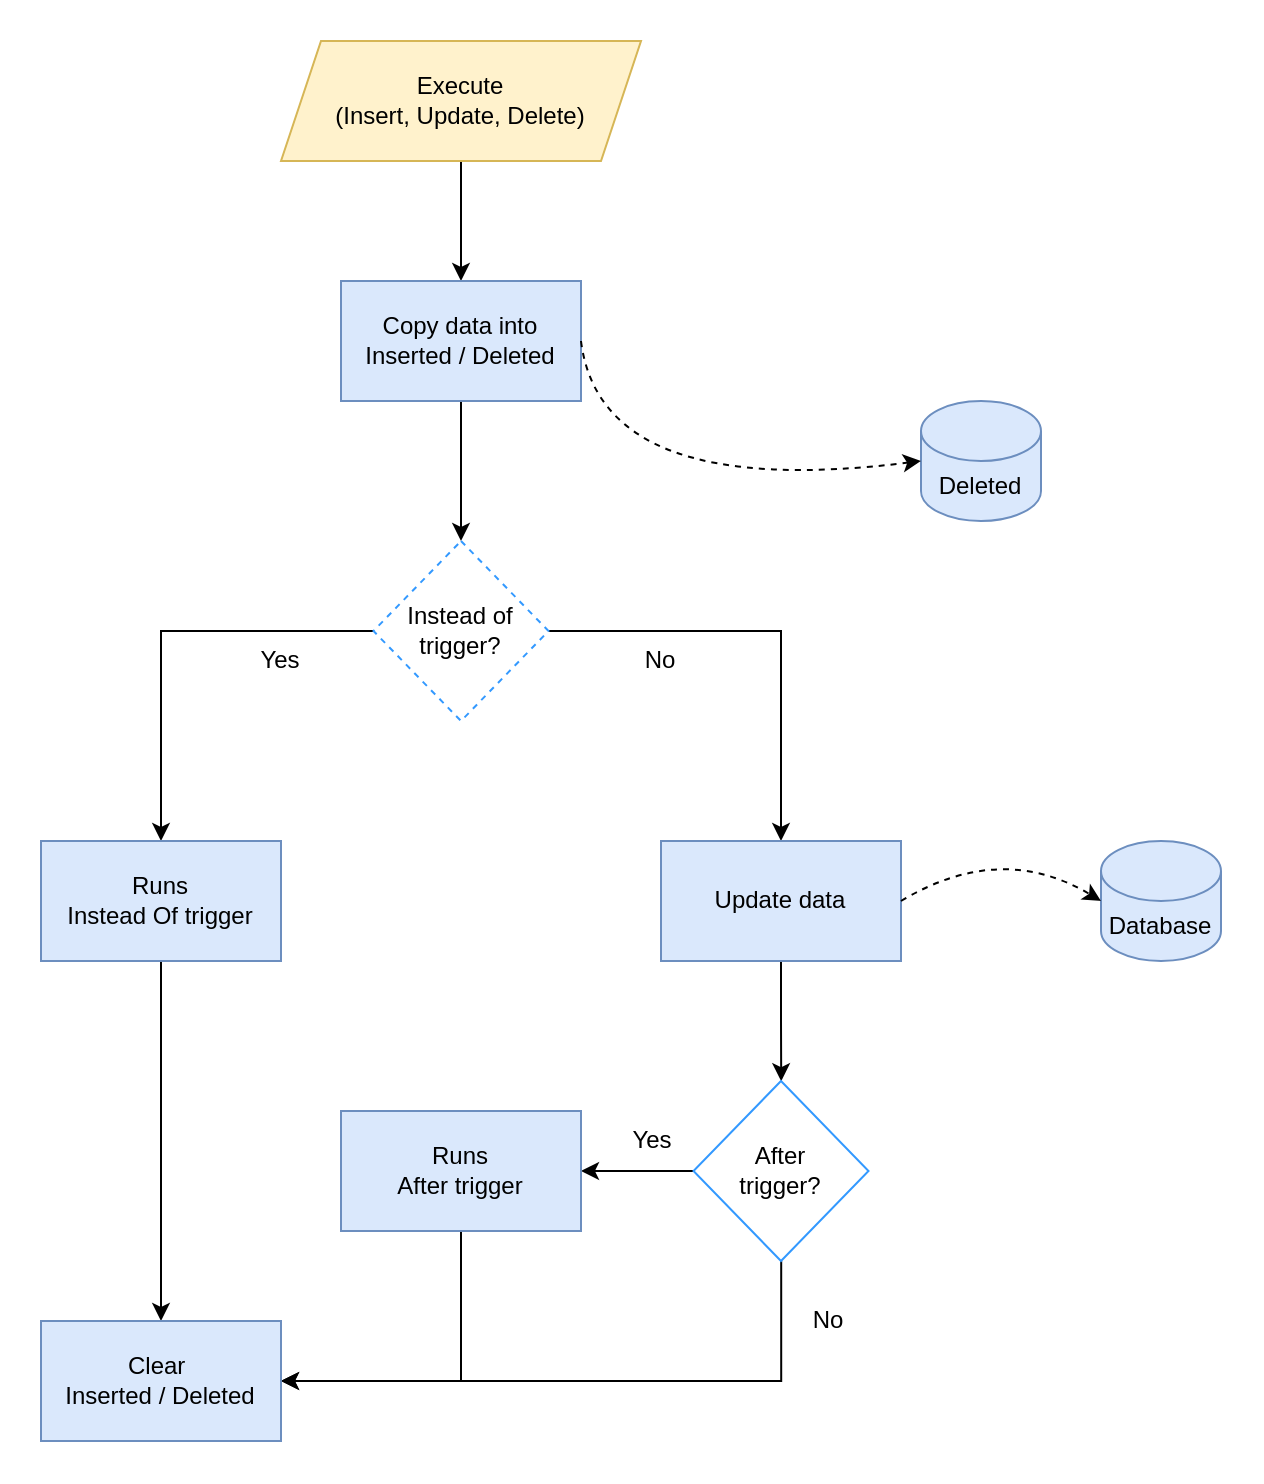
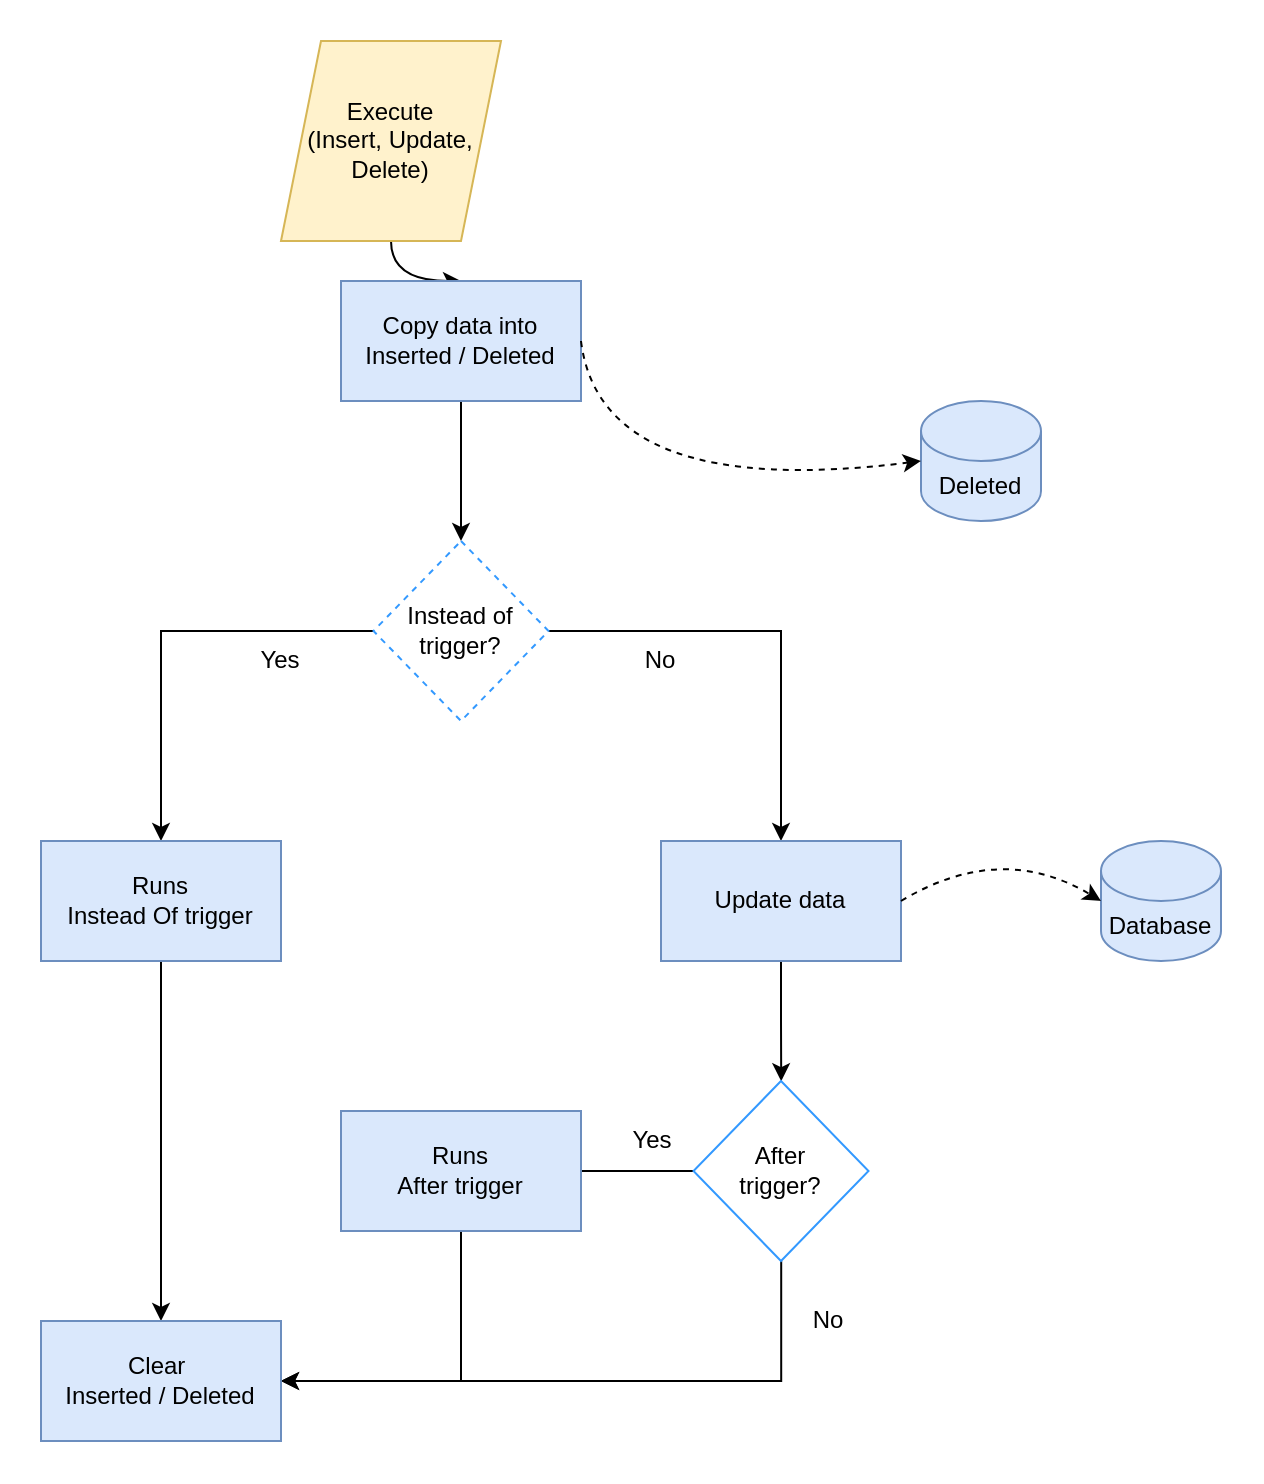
(461, 101) -> (391, 141)
(596, 1171) -> (590, 1171)
